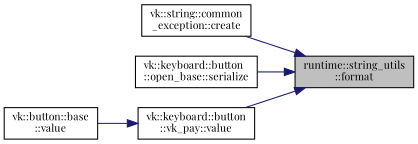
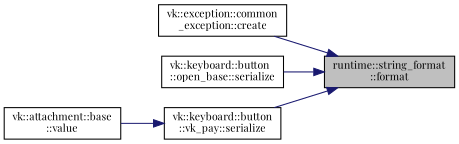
(196, 20) -> (223, 20)
(354, 72) -> (390, 72)
(51, 123) -> (62, 123)
(196, 123) -> (223, 123)
